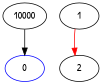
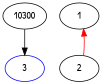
(25, 16) -> (25, 16)
(74, 38) -> (84, 46)
(25, 68) -> (25, 68)
